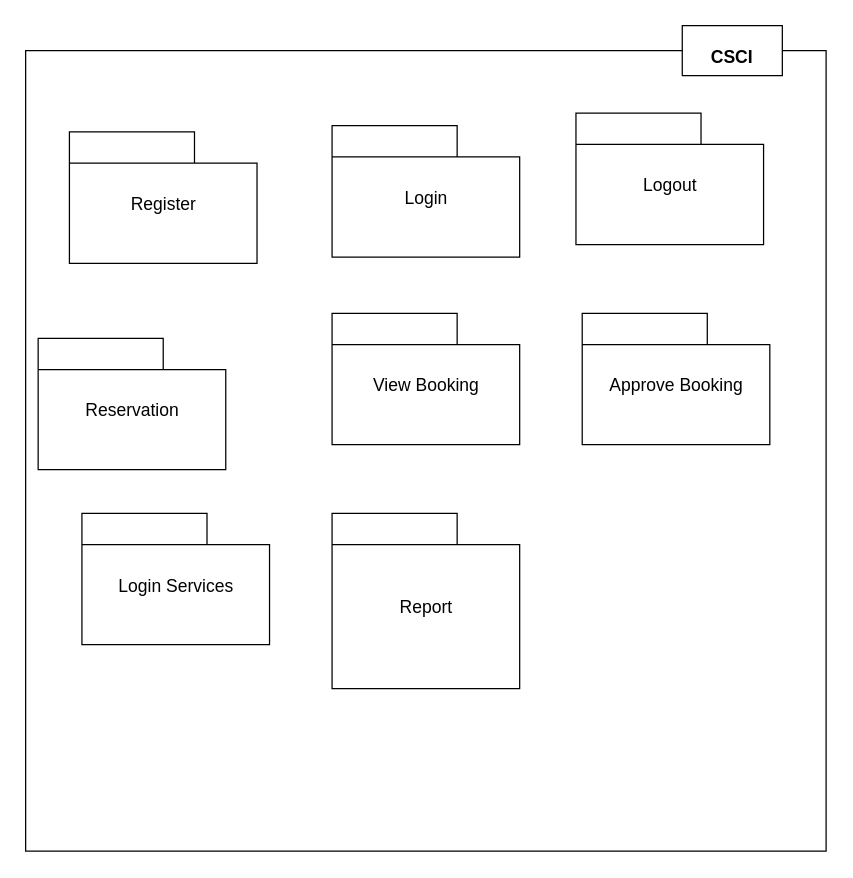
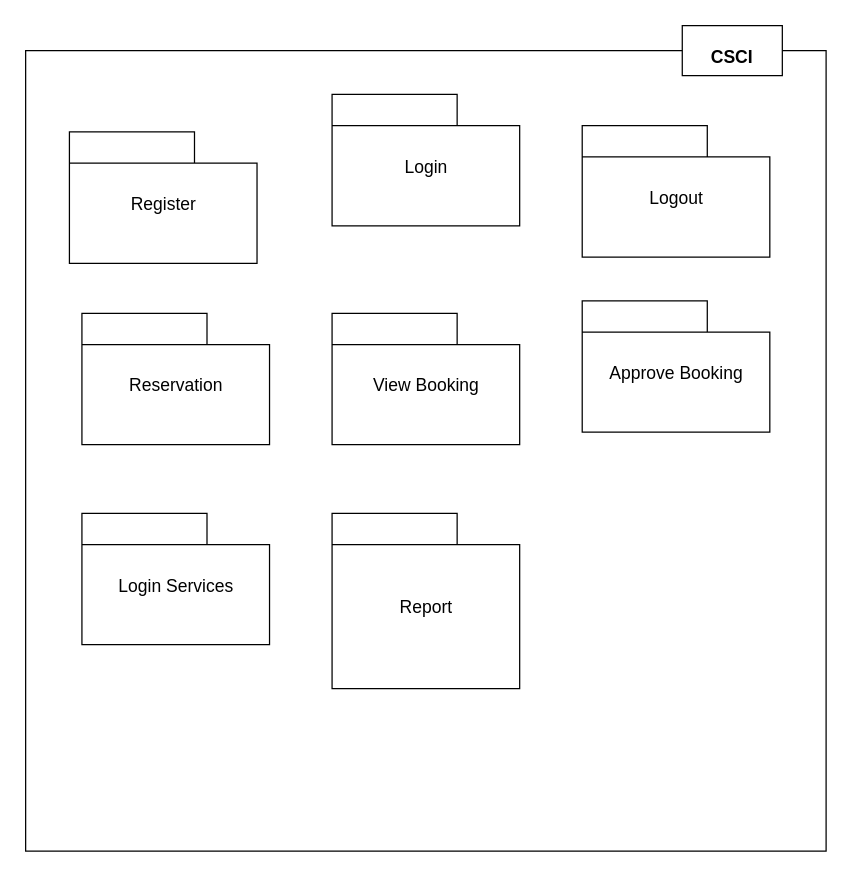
(669, 179) -> (676, 191)
(426, 191) -> (426, 160)
(676, 379) -> (676, 366)
(132, 404) -> (176, 379)
